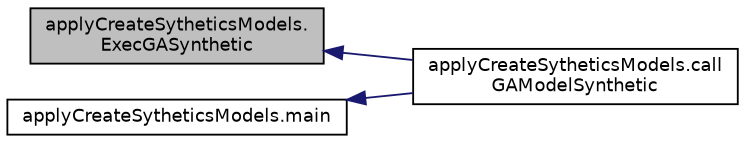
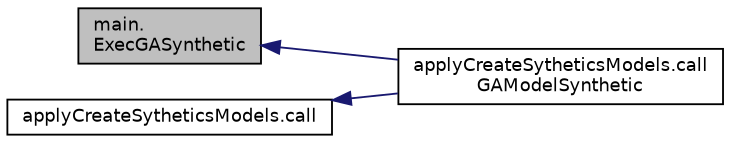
(177, 36) -> (170, 36)
(177, 117) -> (170, 117)
